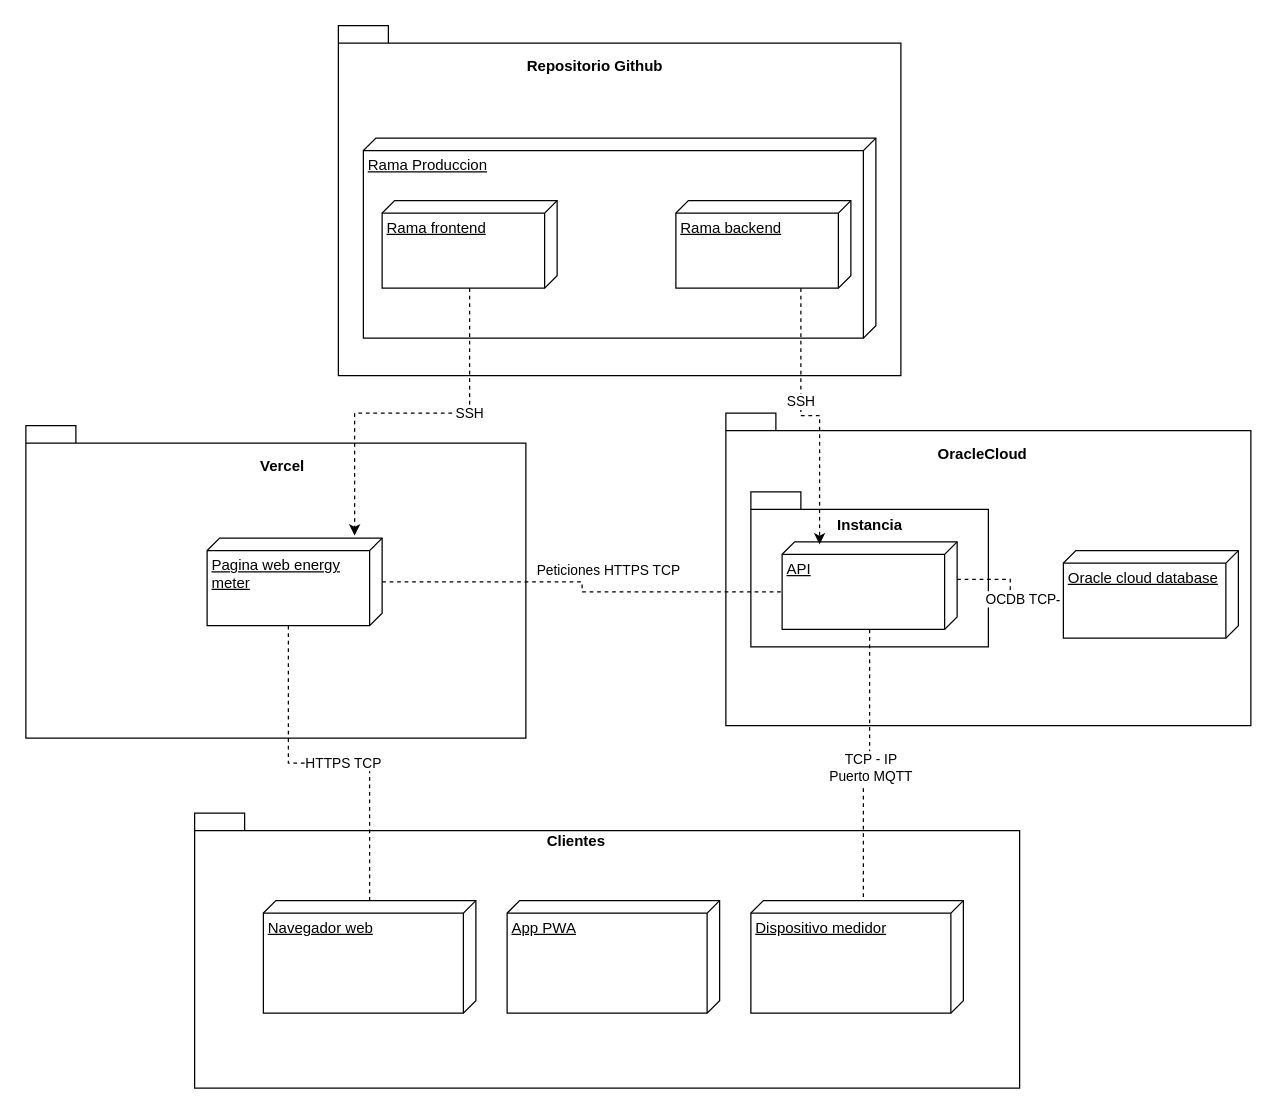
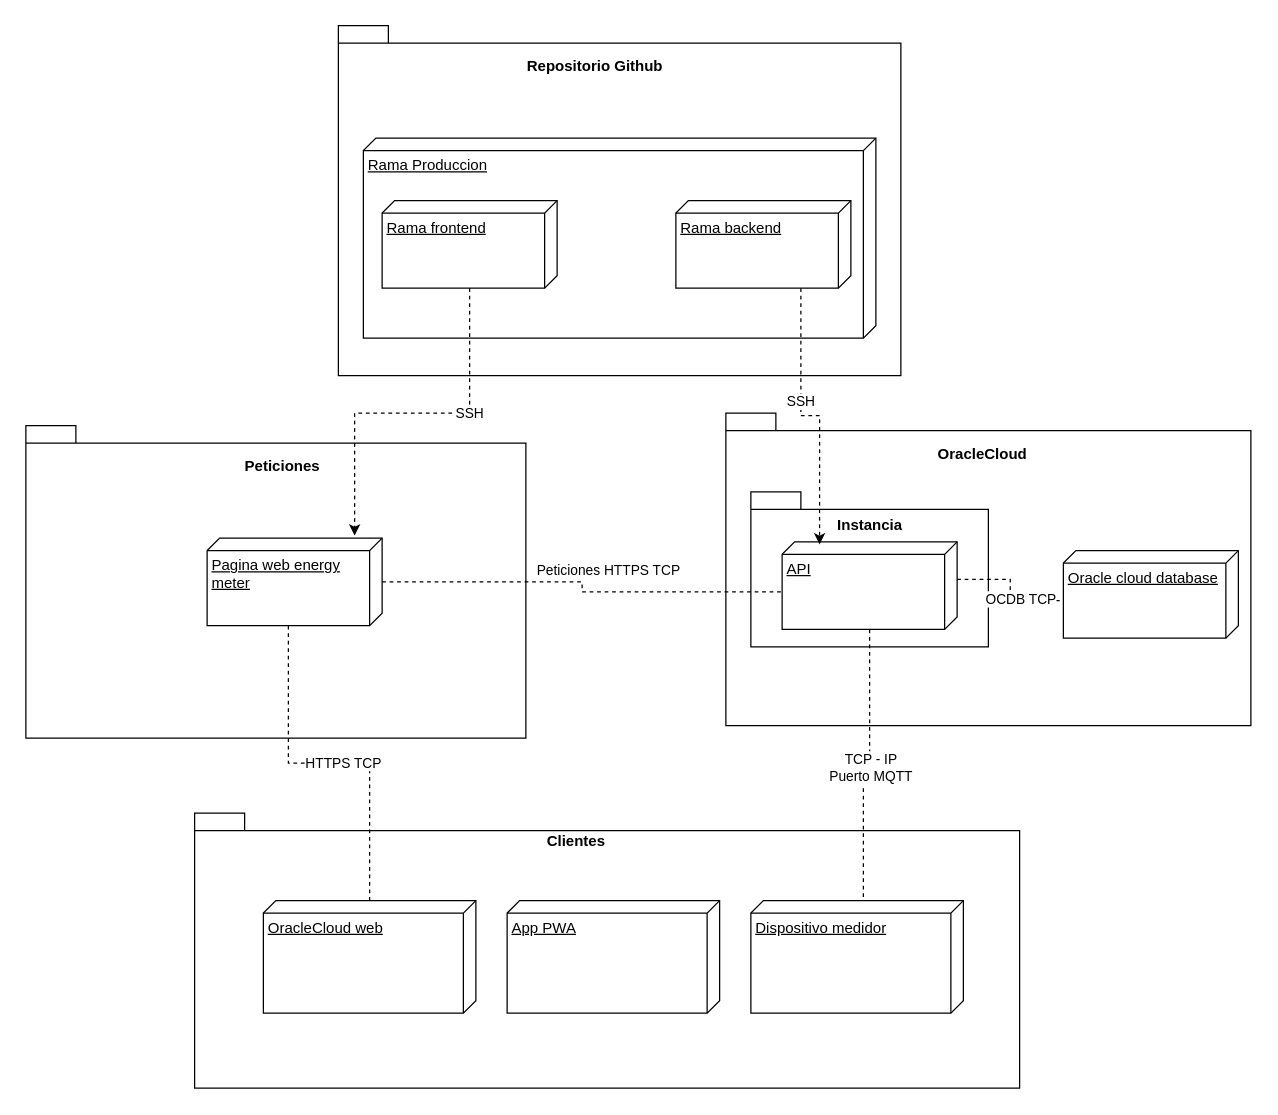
(283, 467) -> (283, 467)
(321, 928) -> (325, 928)
